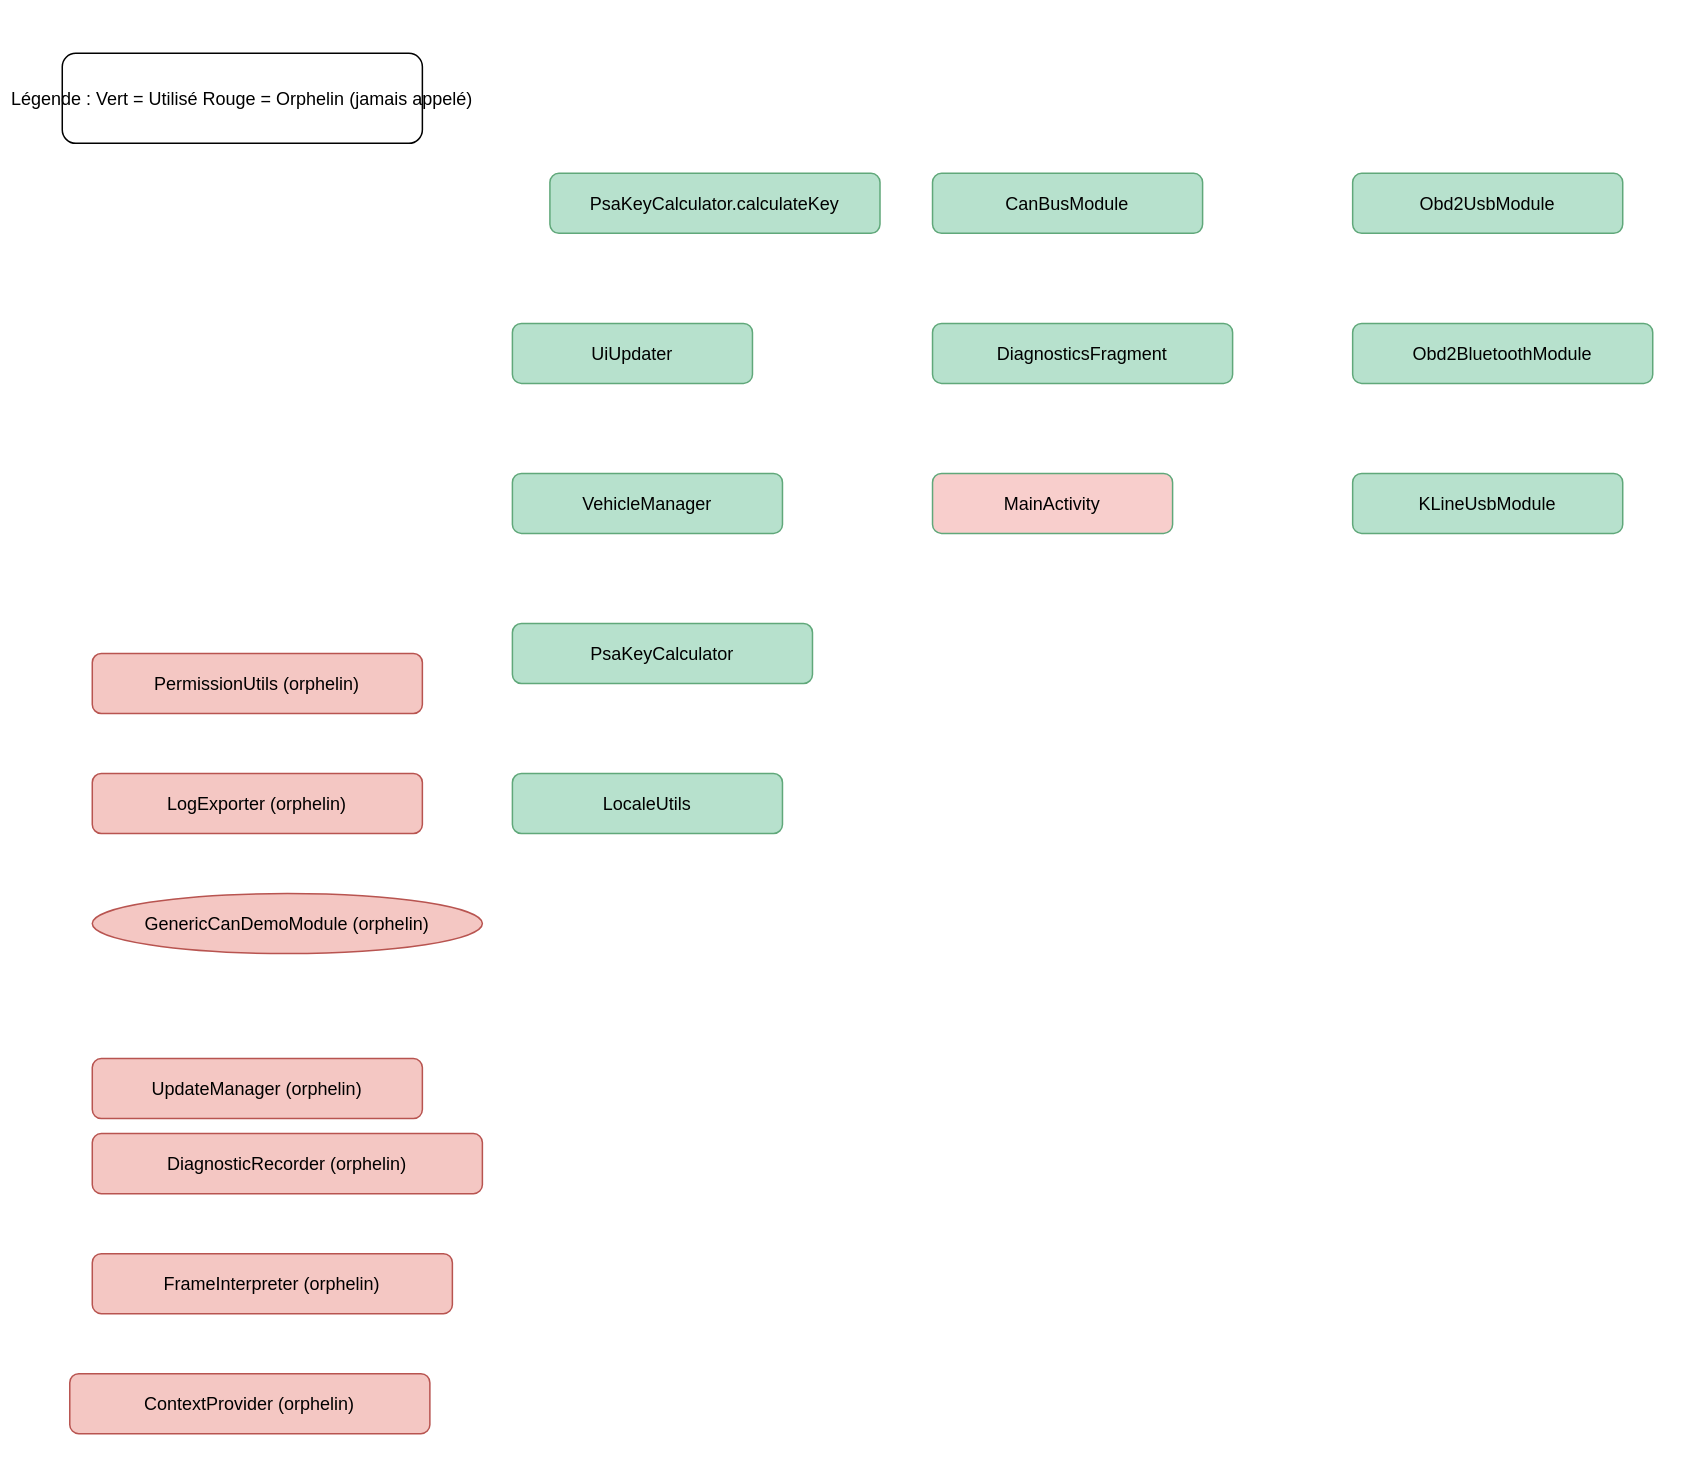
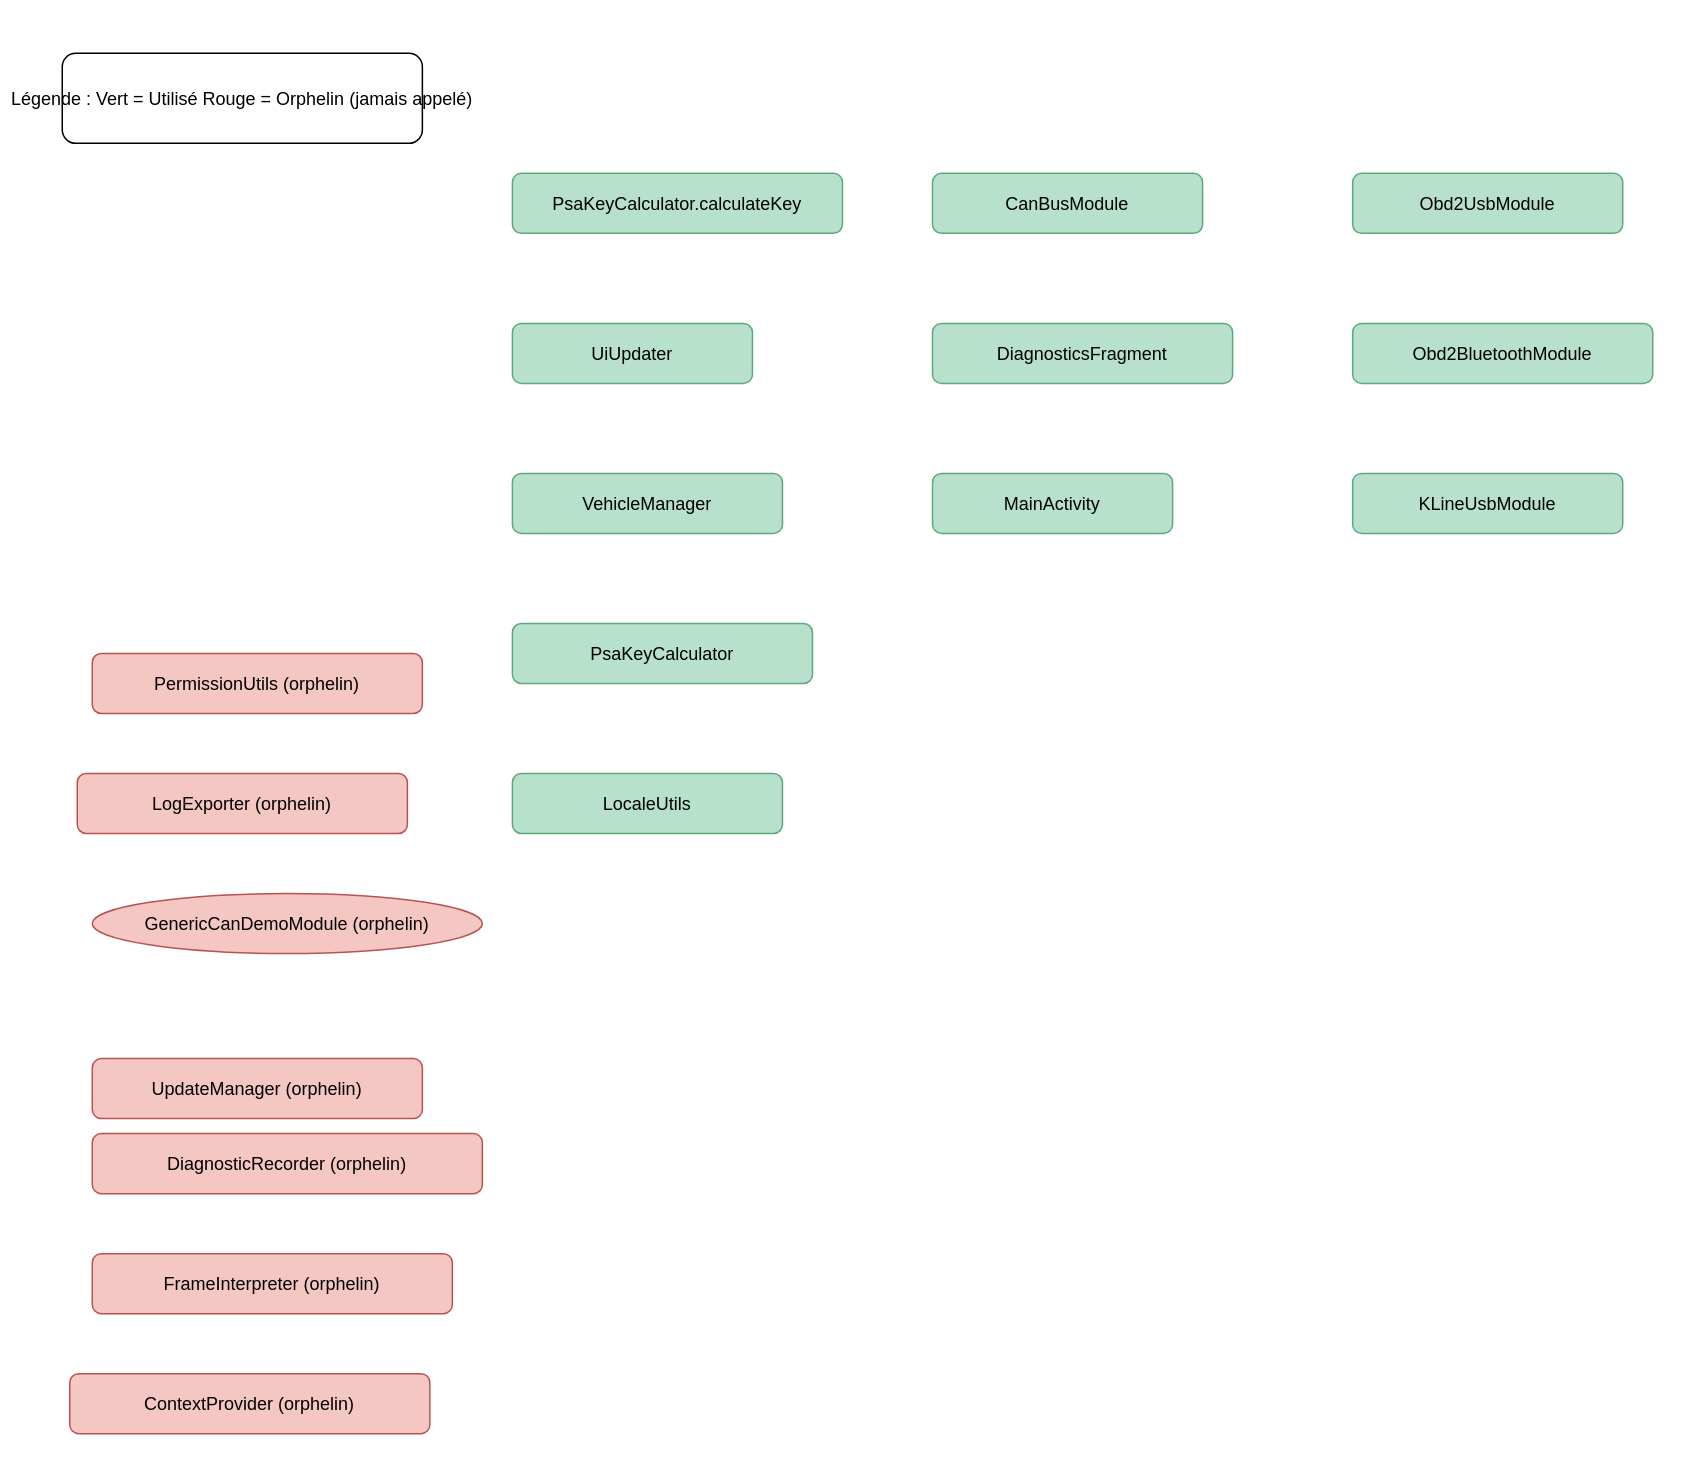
(715, 203) -> (677, 203)
(1052, 503) -> (1052, 503)
(257, 803) -> (242, 803)
